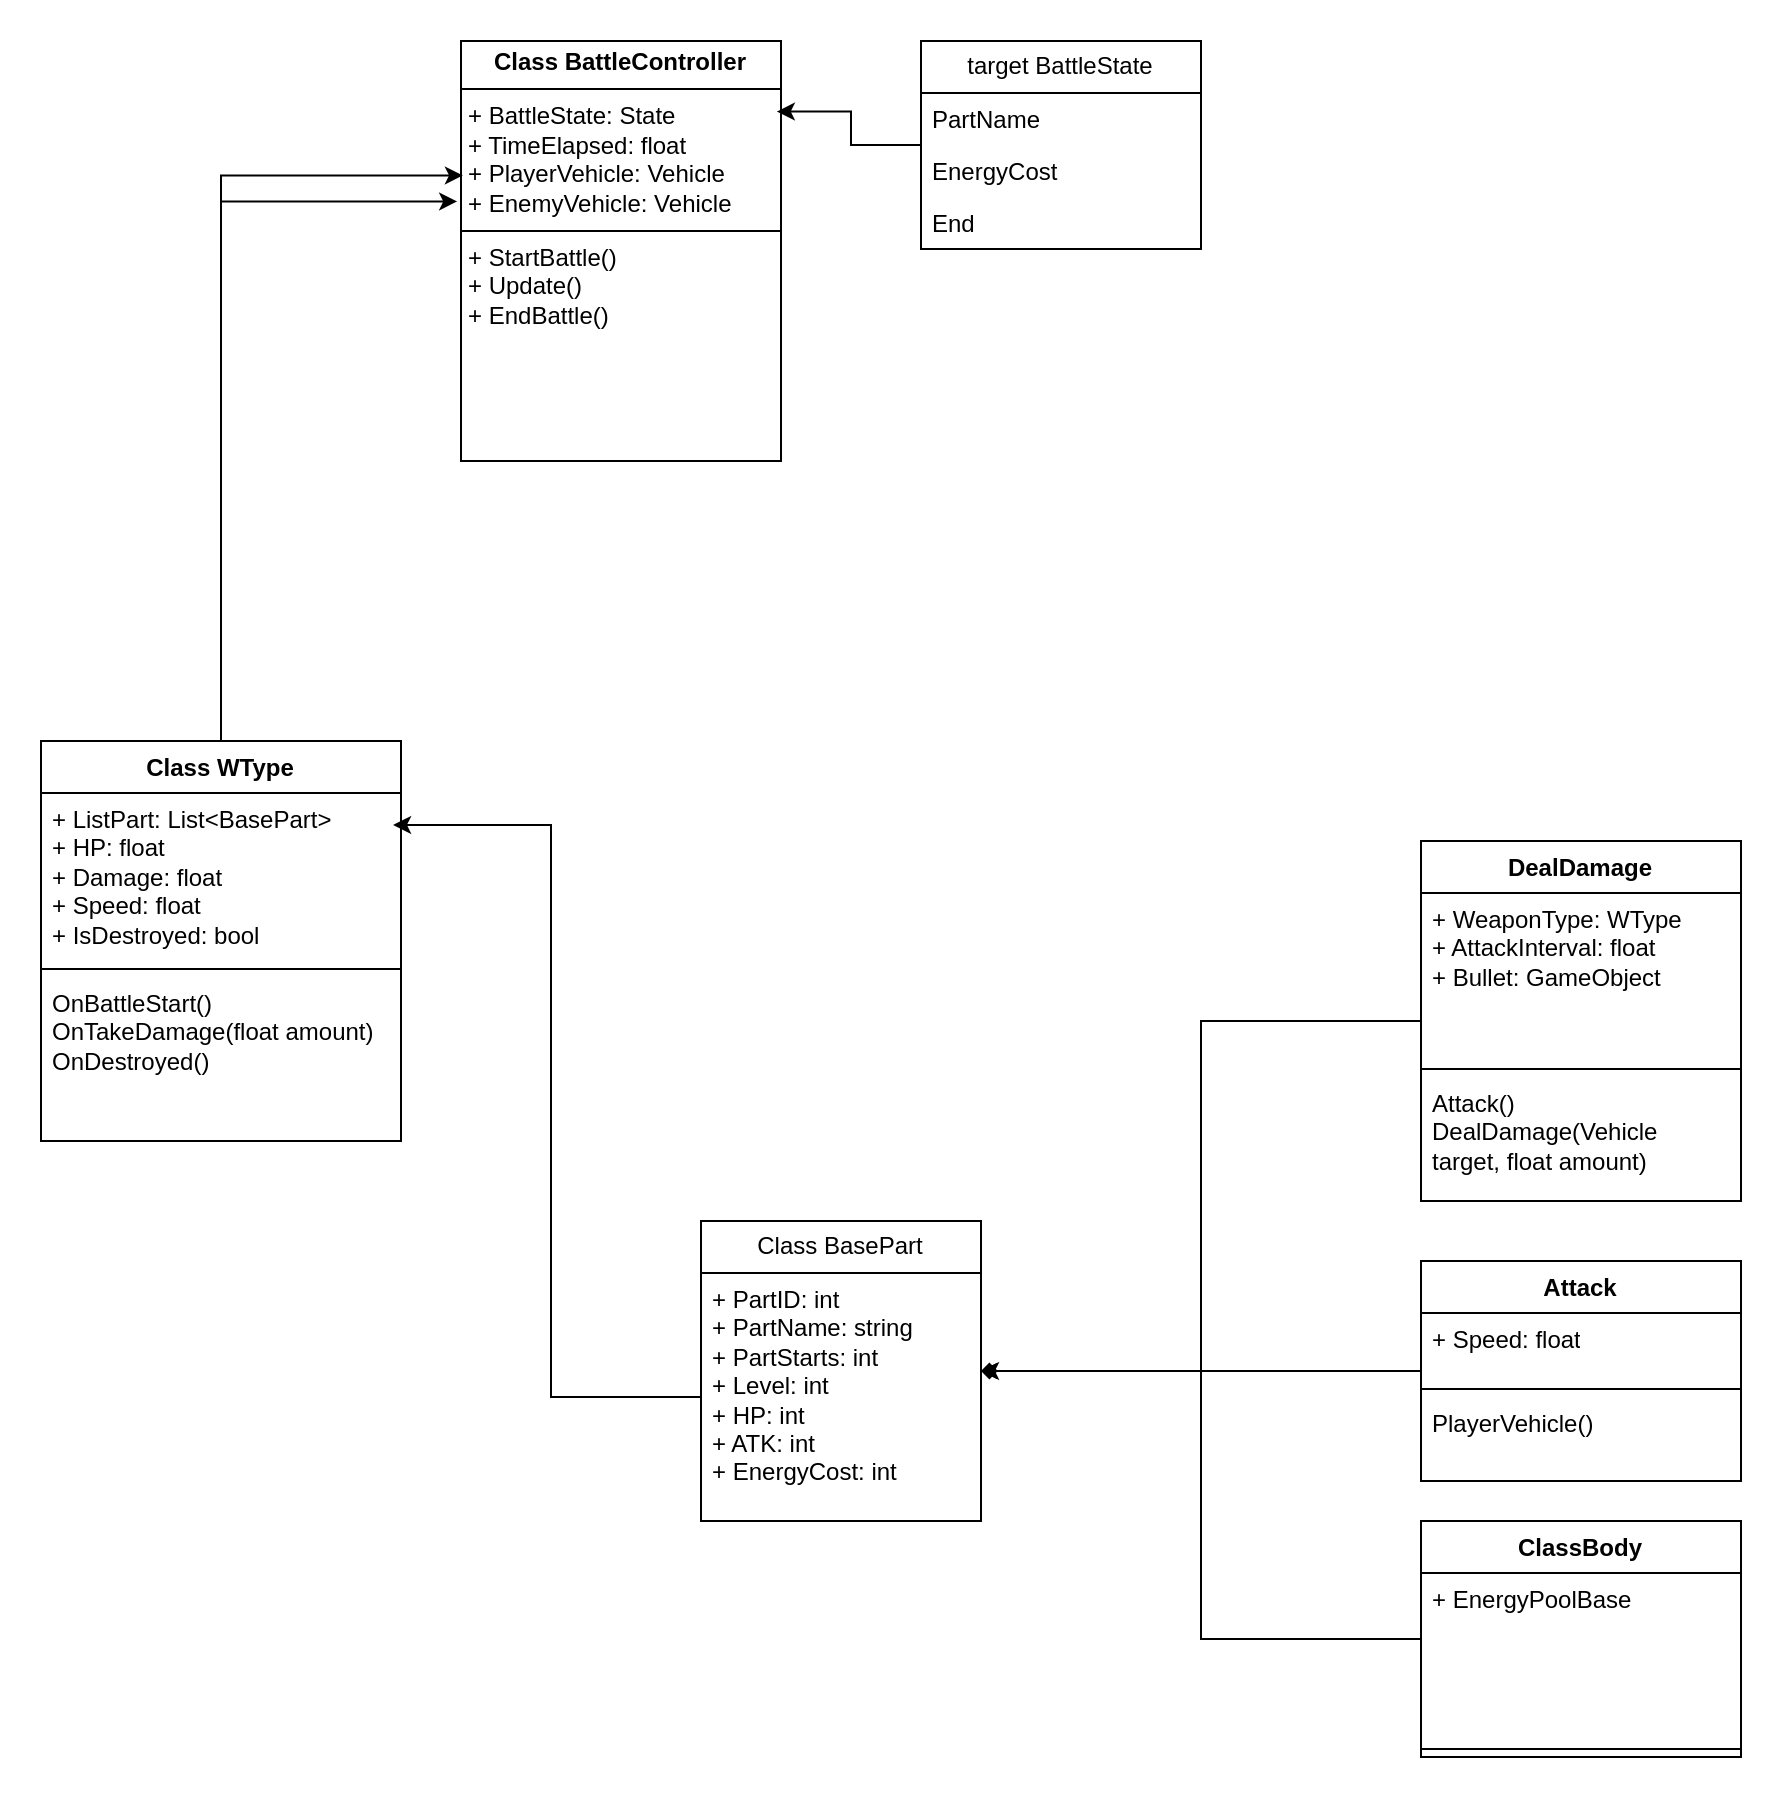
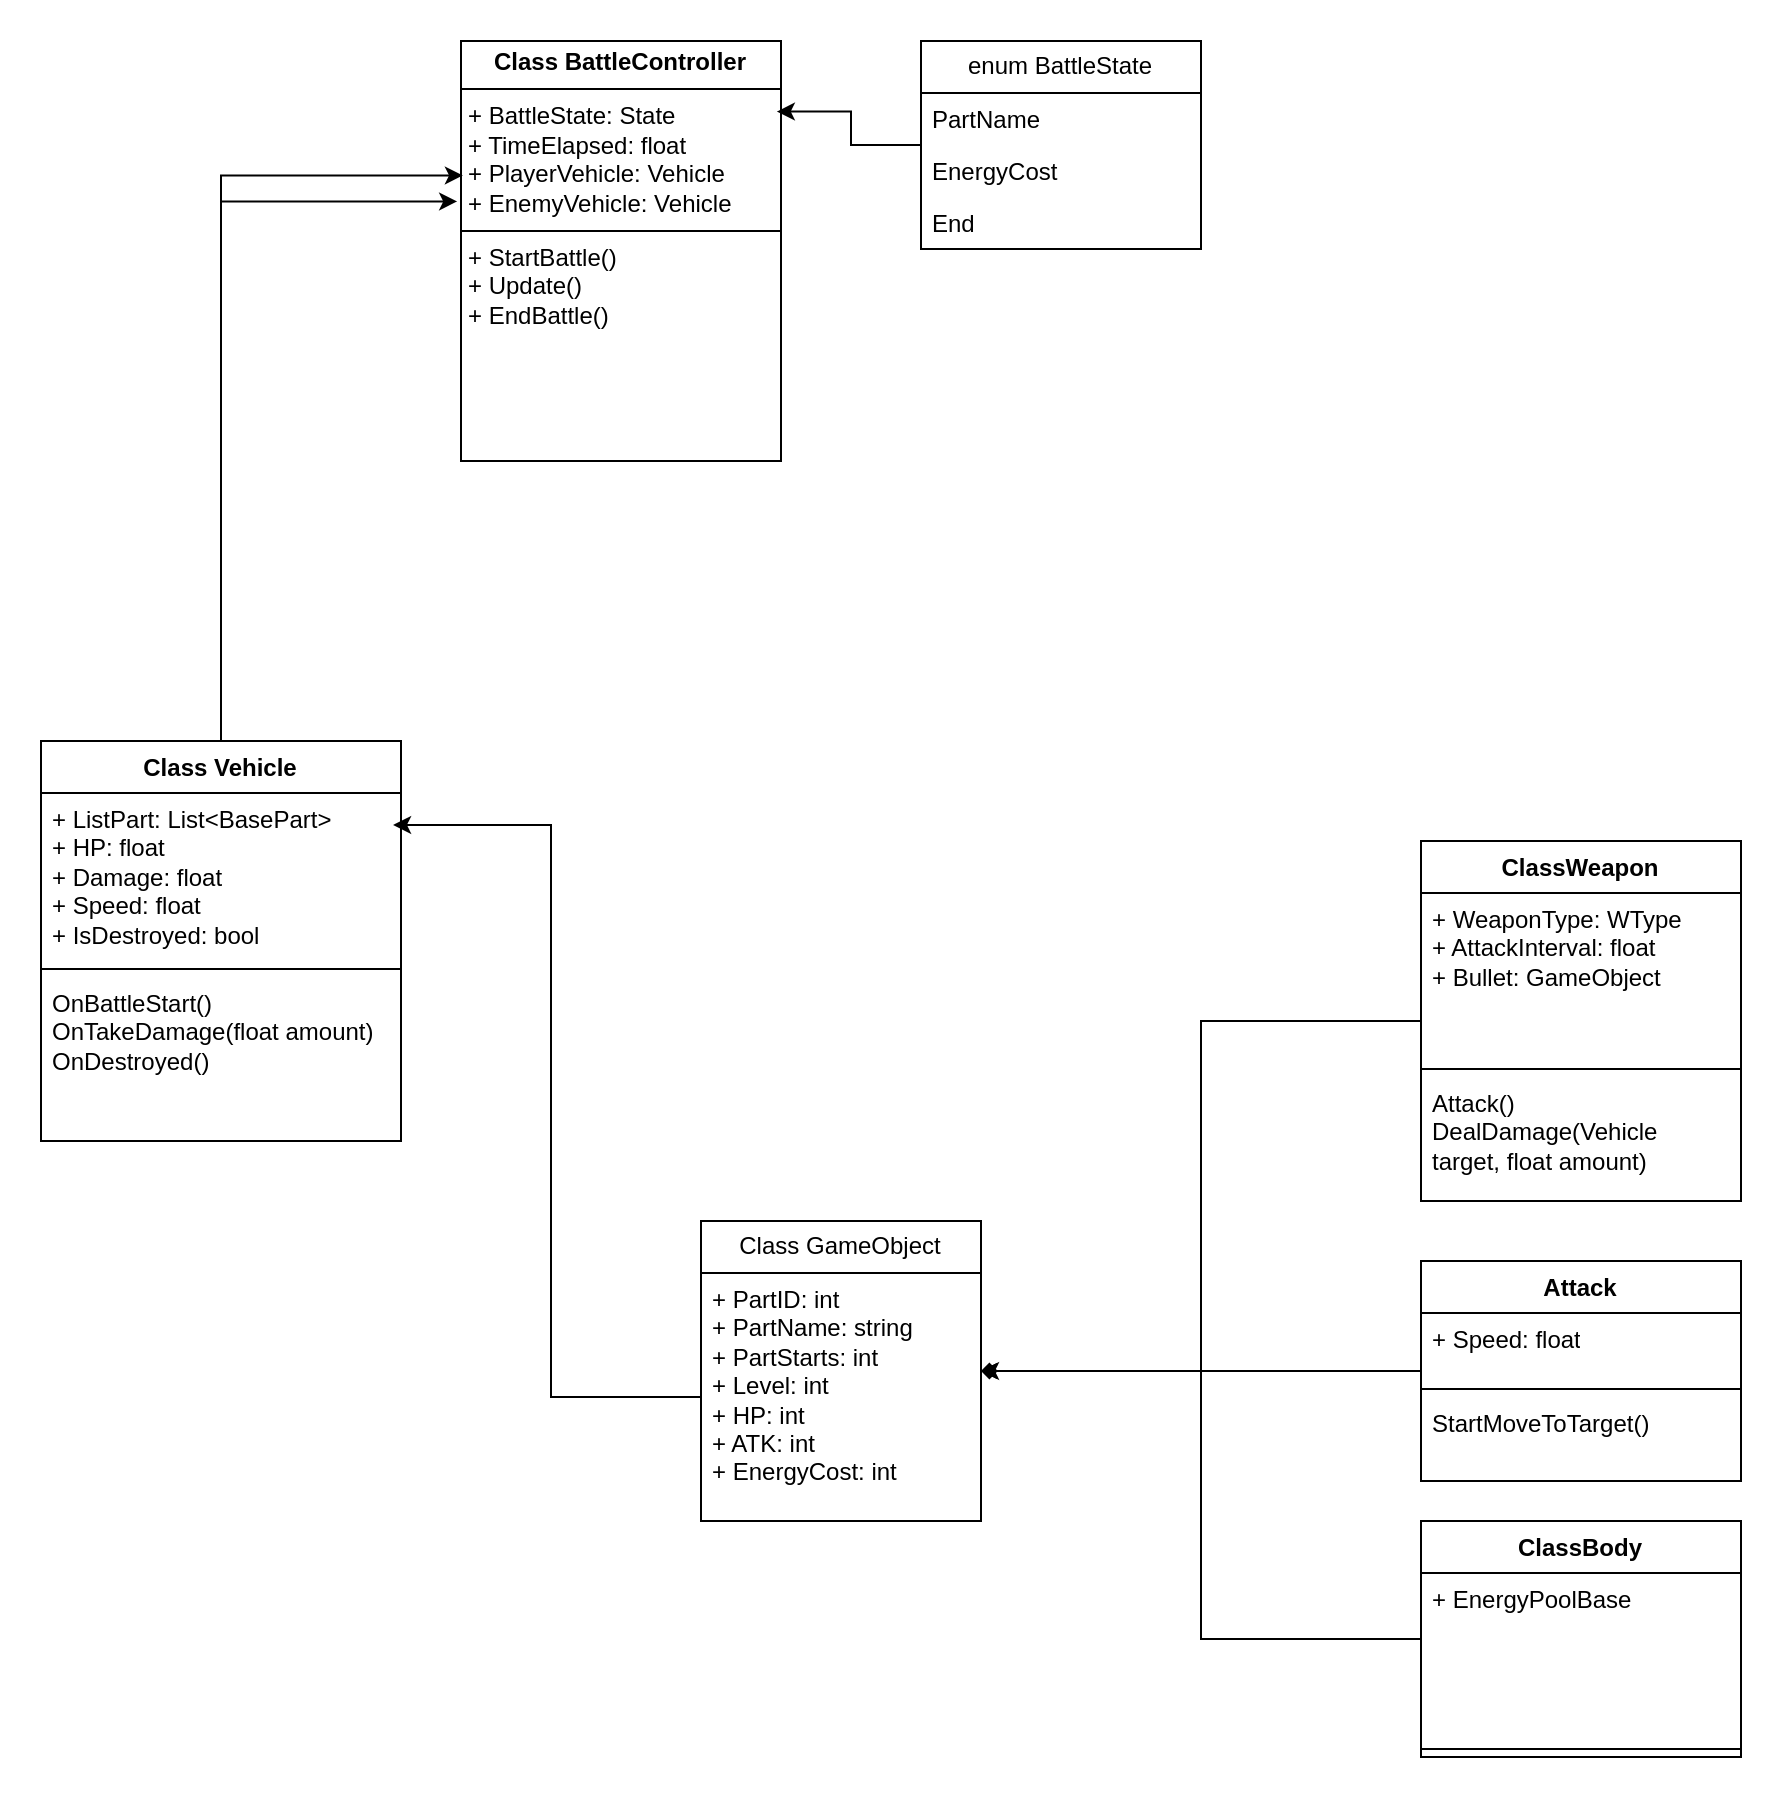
(1061, 67) -> (1061, 67)
(221, 769) -> (221, 769)
(1581, 869) -> (1581, 869)
(841, 1247) -> (841, 1247)
(1524, 1425) -> (1561, 1425)
